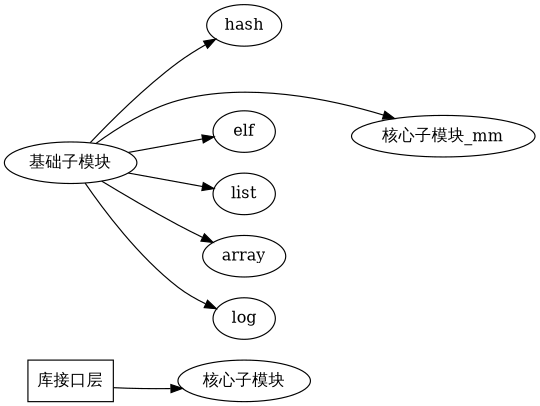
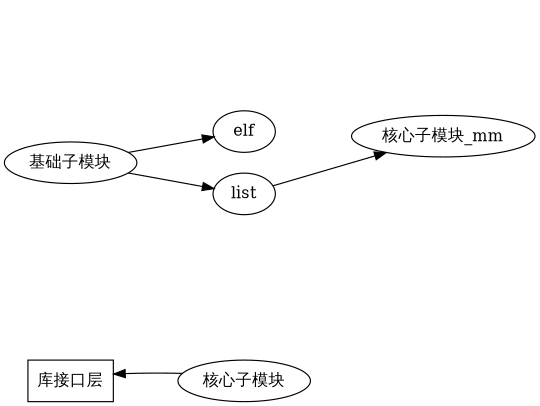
(244, 25) -> none
(235, 92) -> (324, 171)
(244, 256) -> none
(244, 319) -> none
(142, 389) -> (154, 373)
